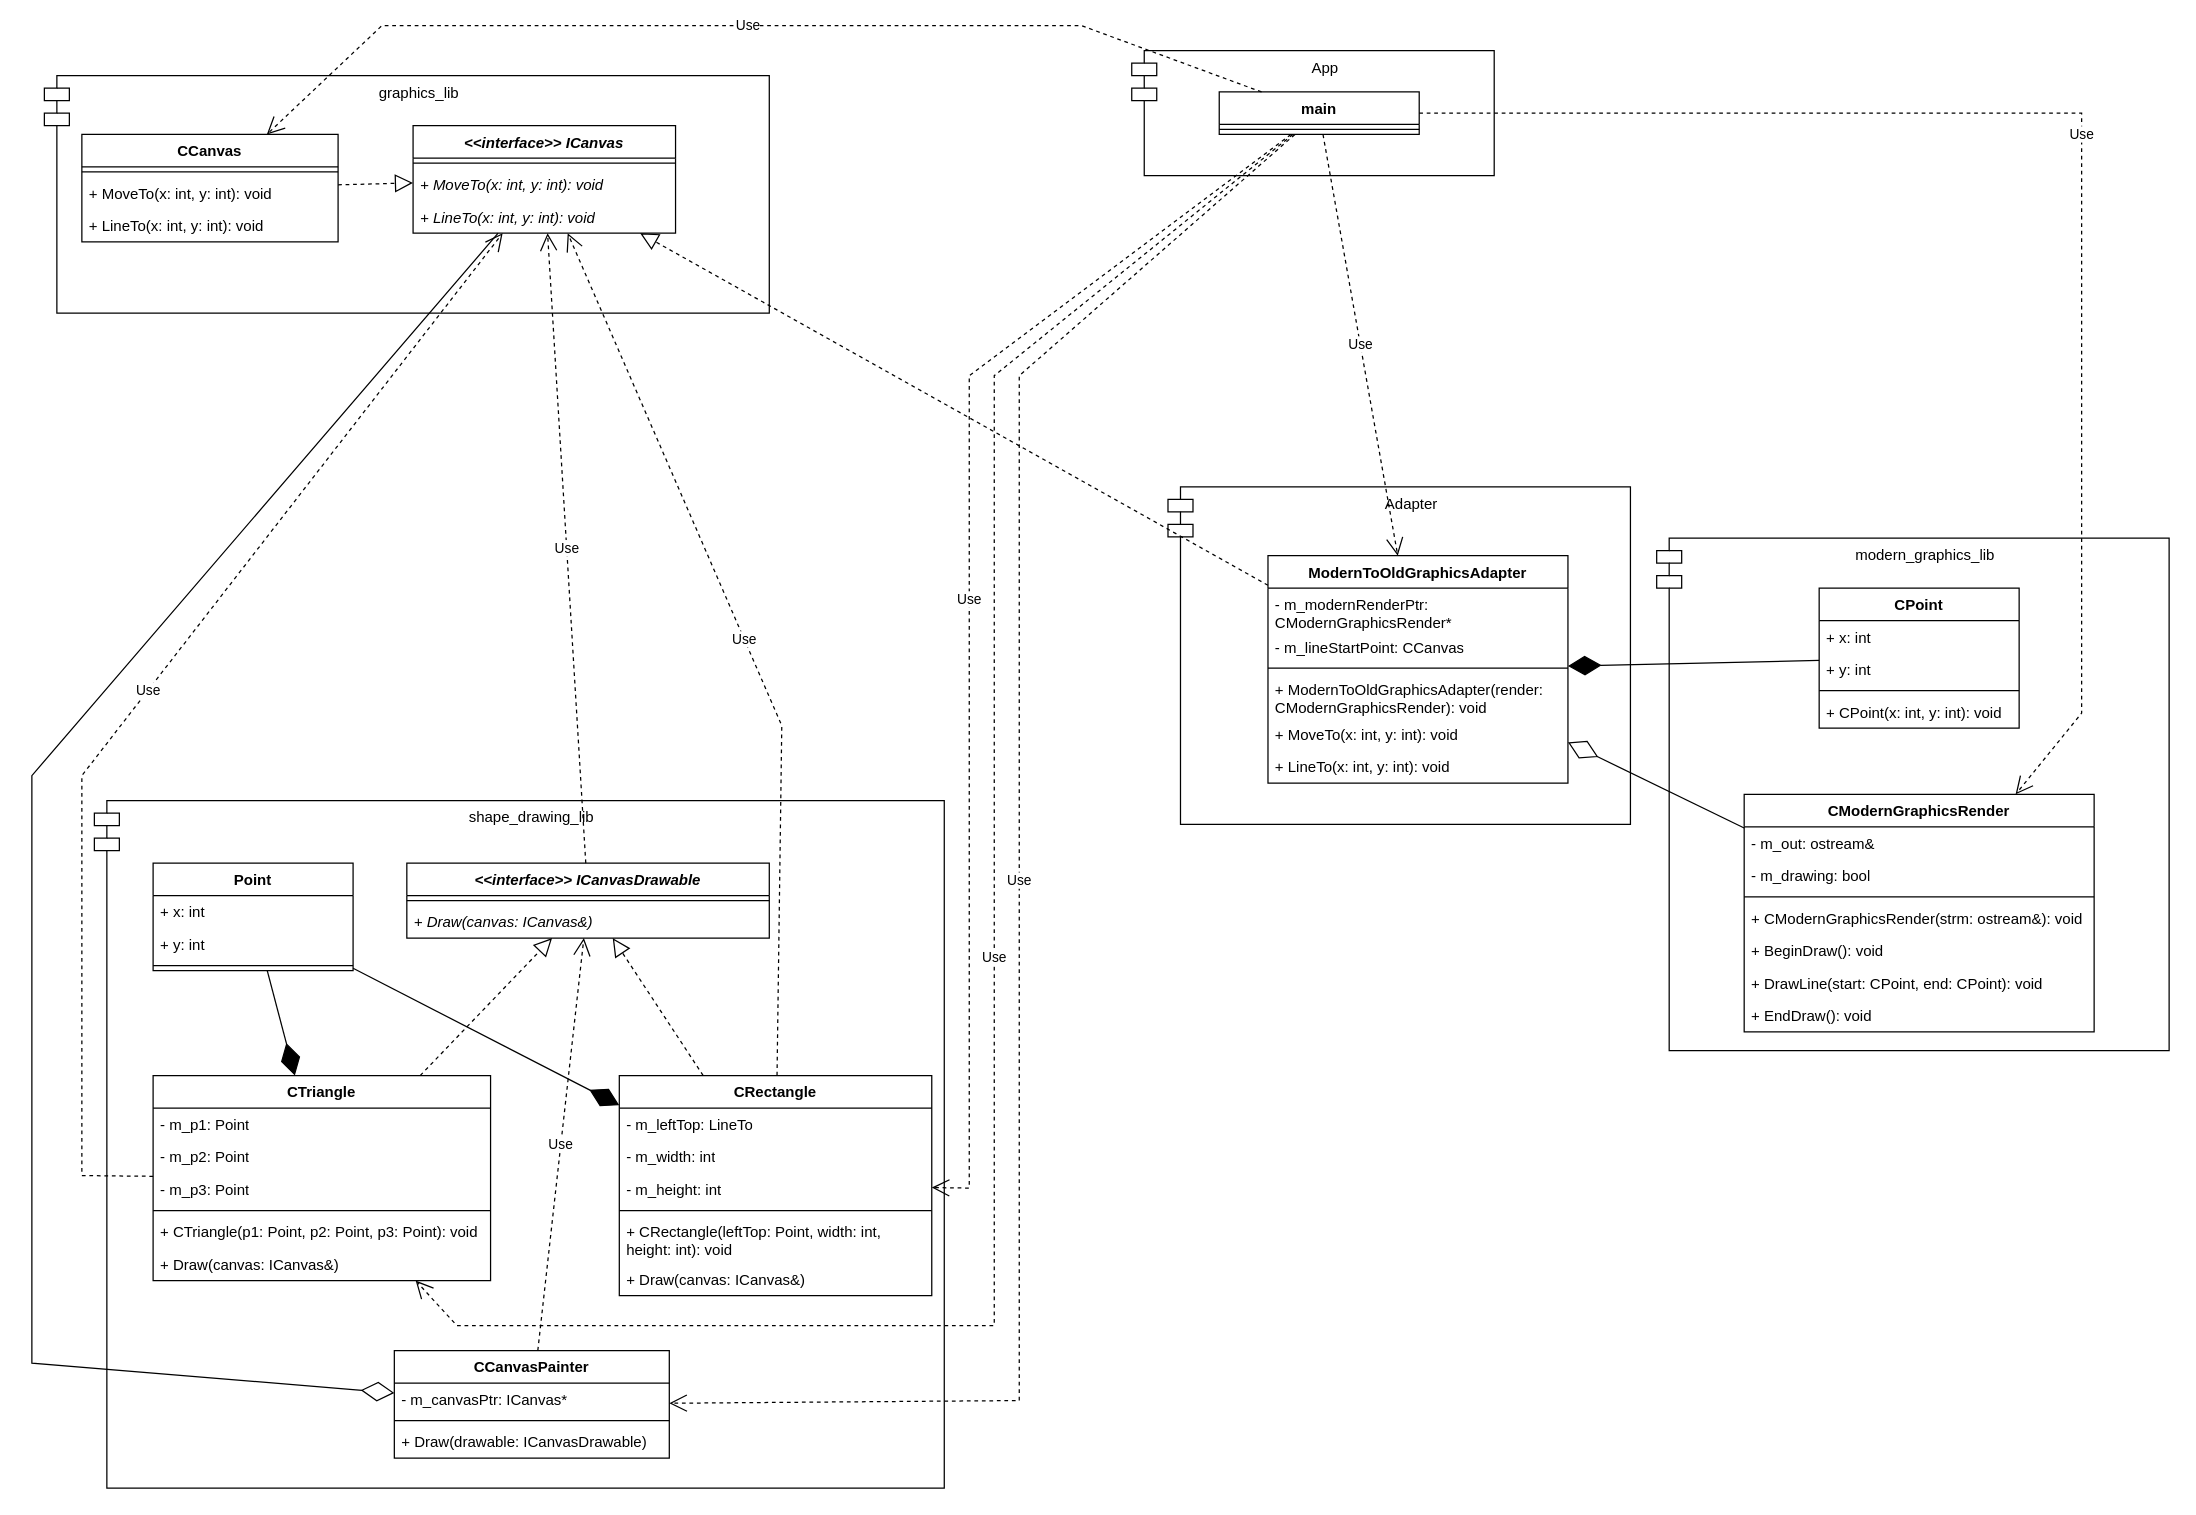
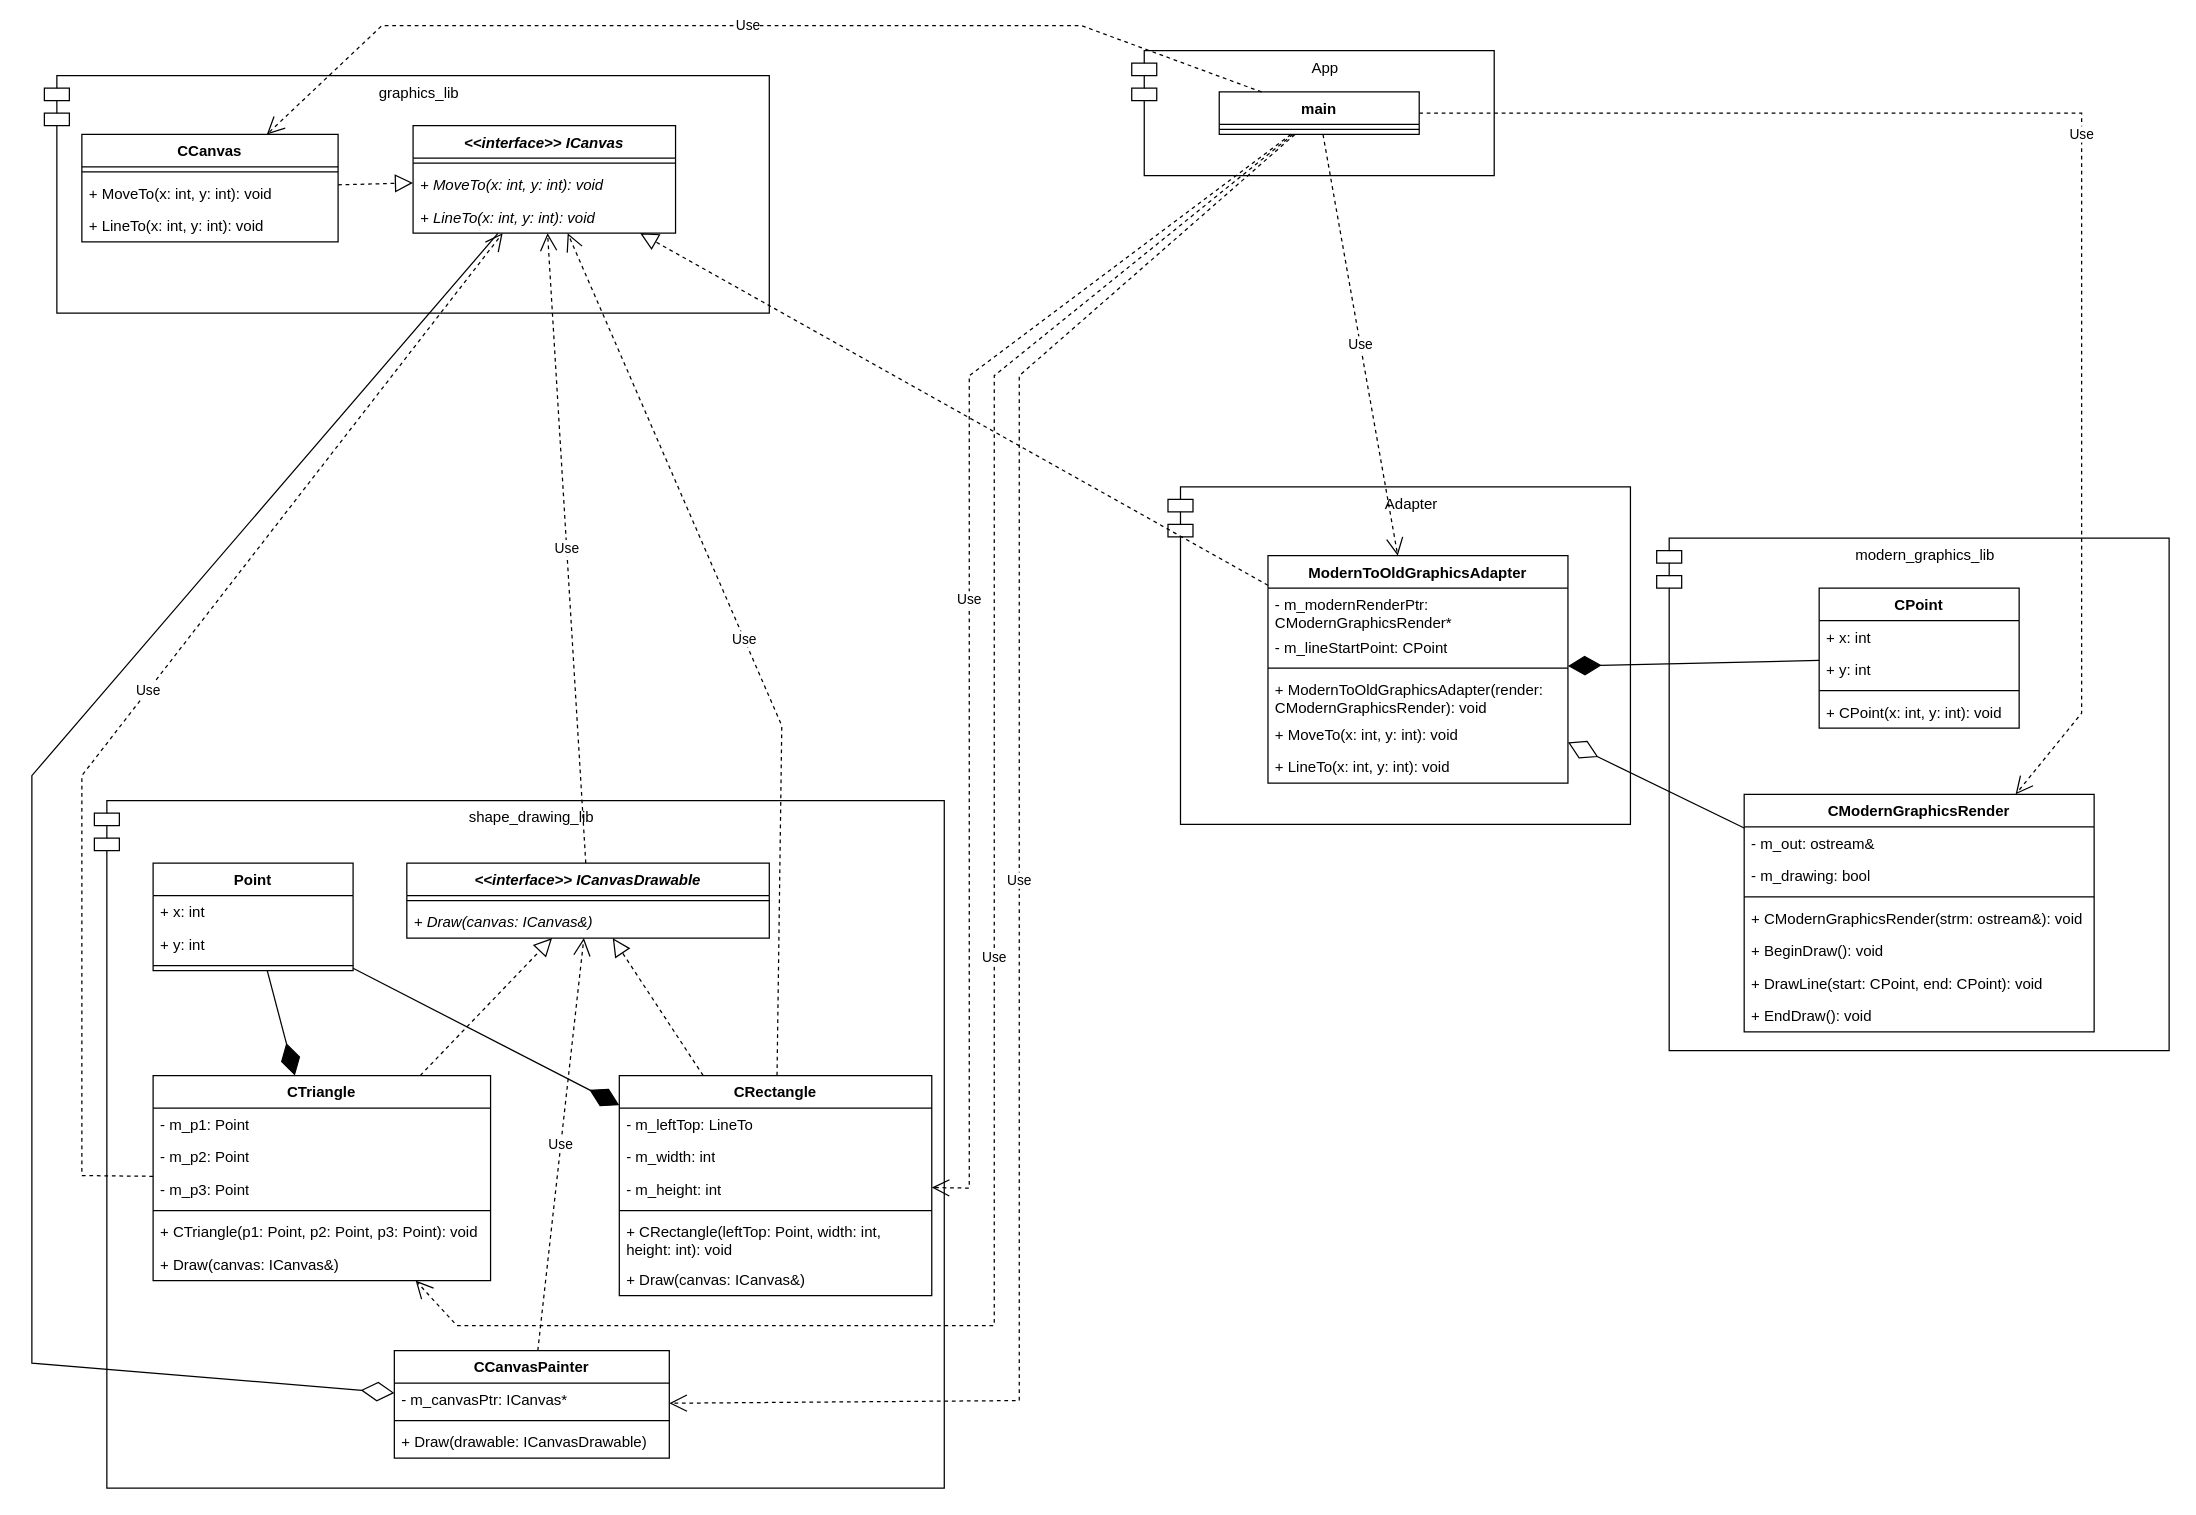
(1377, 648) -> (1371, 648)
